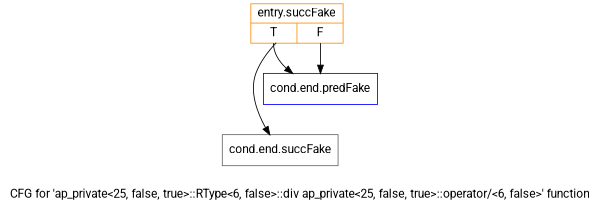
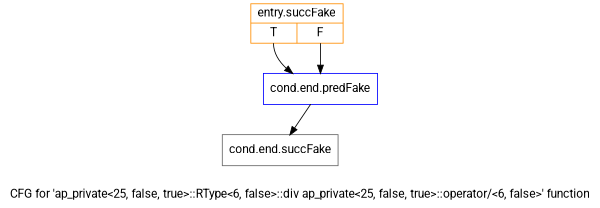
(254, 83) -> (303, 116)
